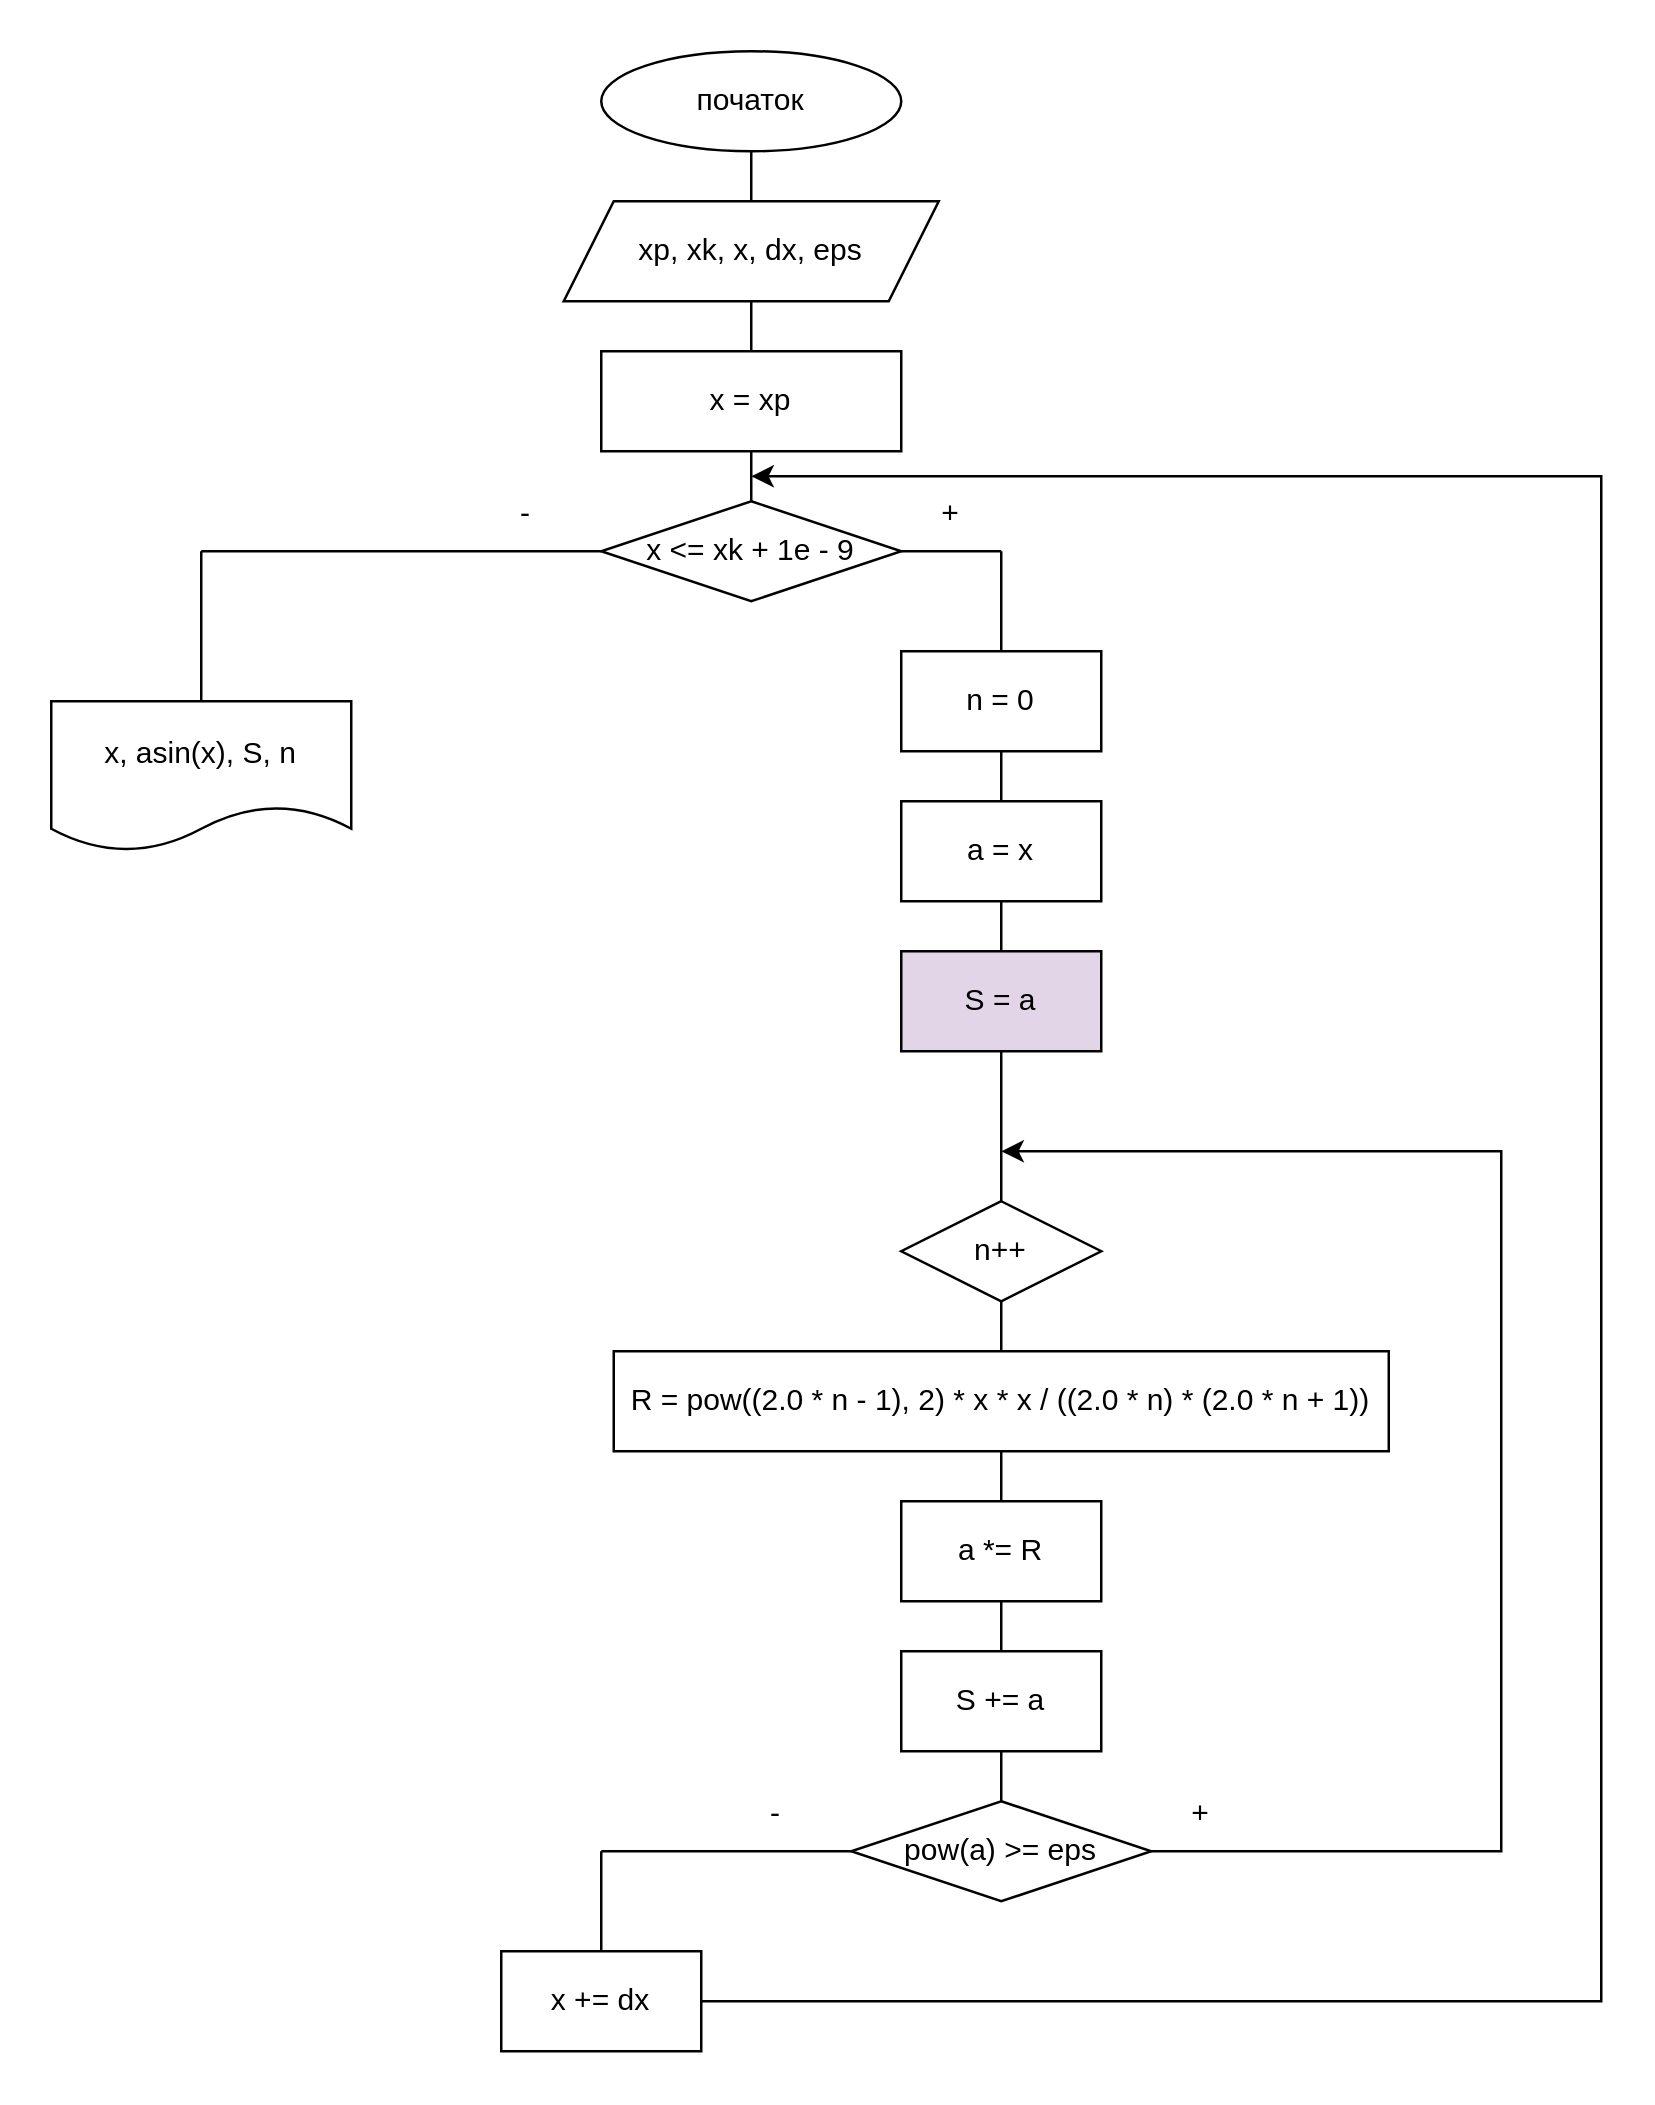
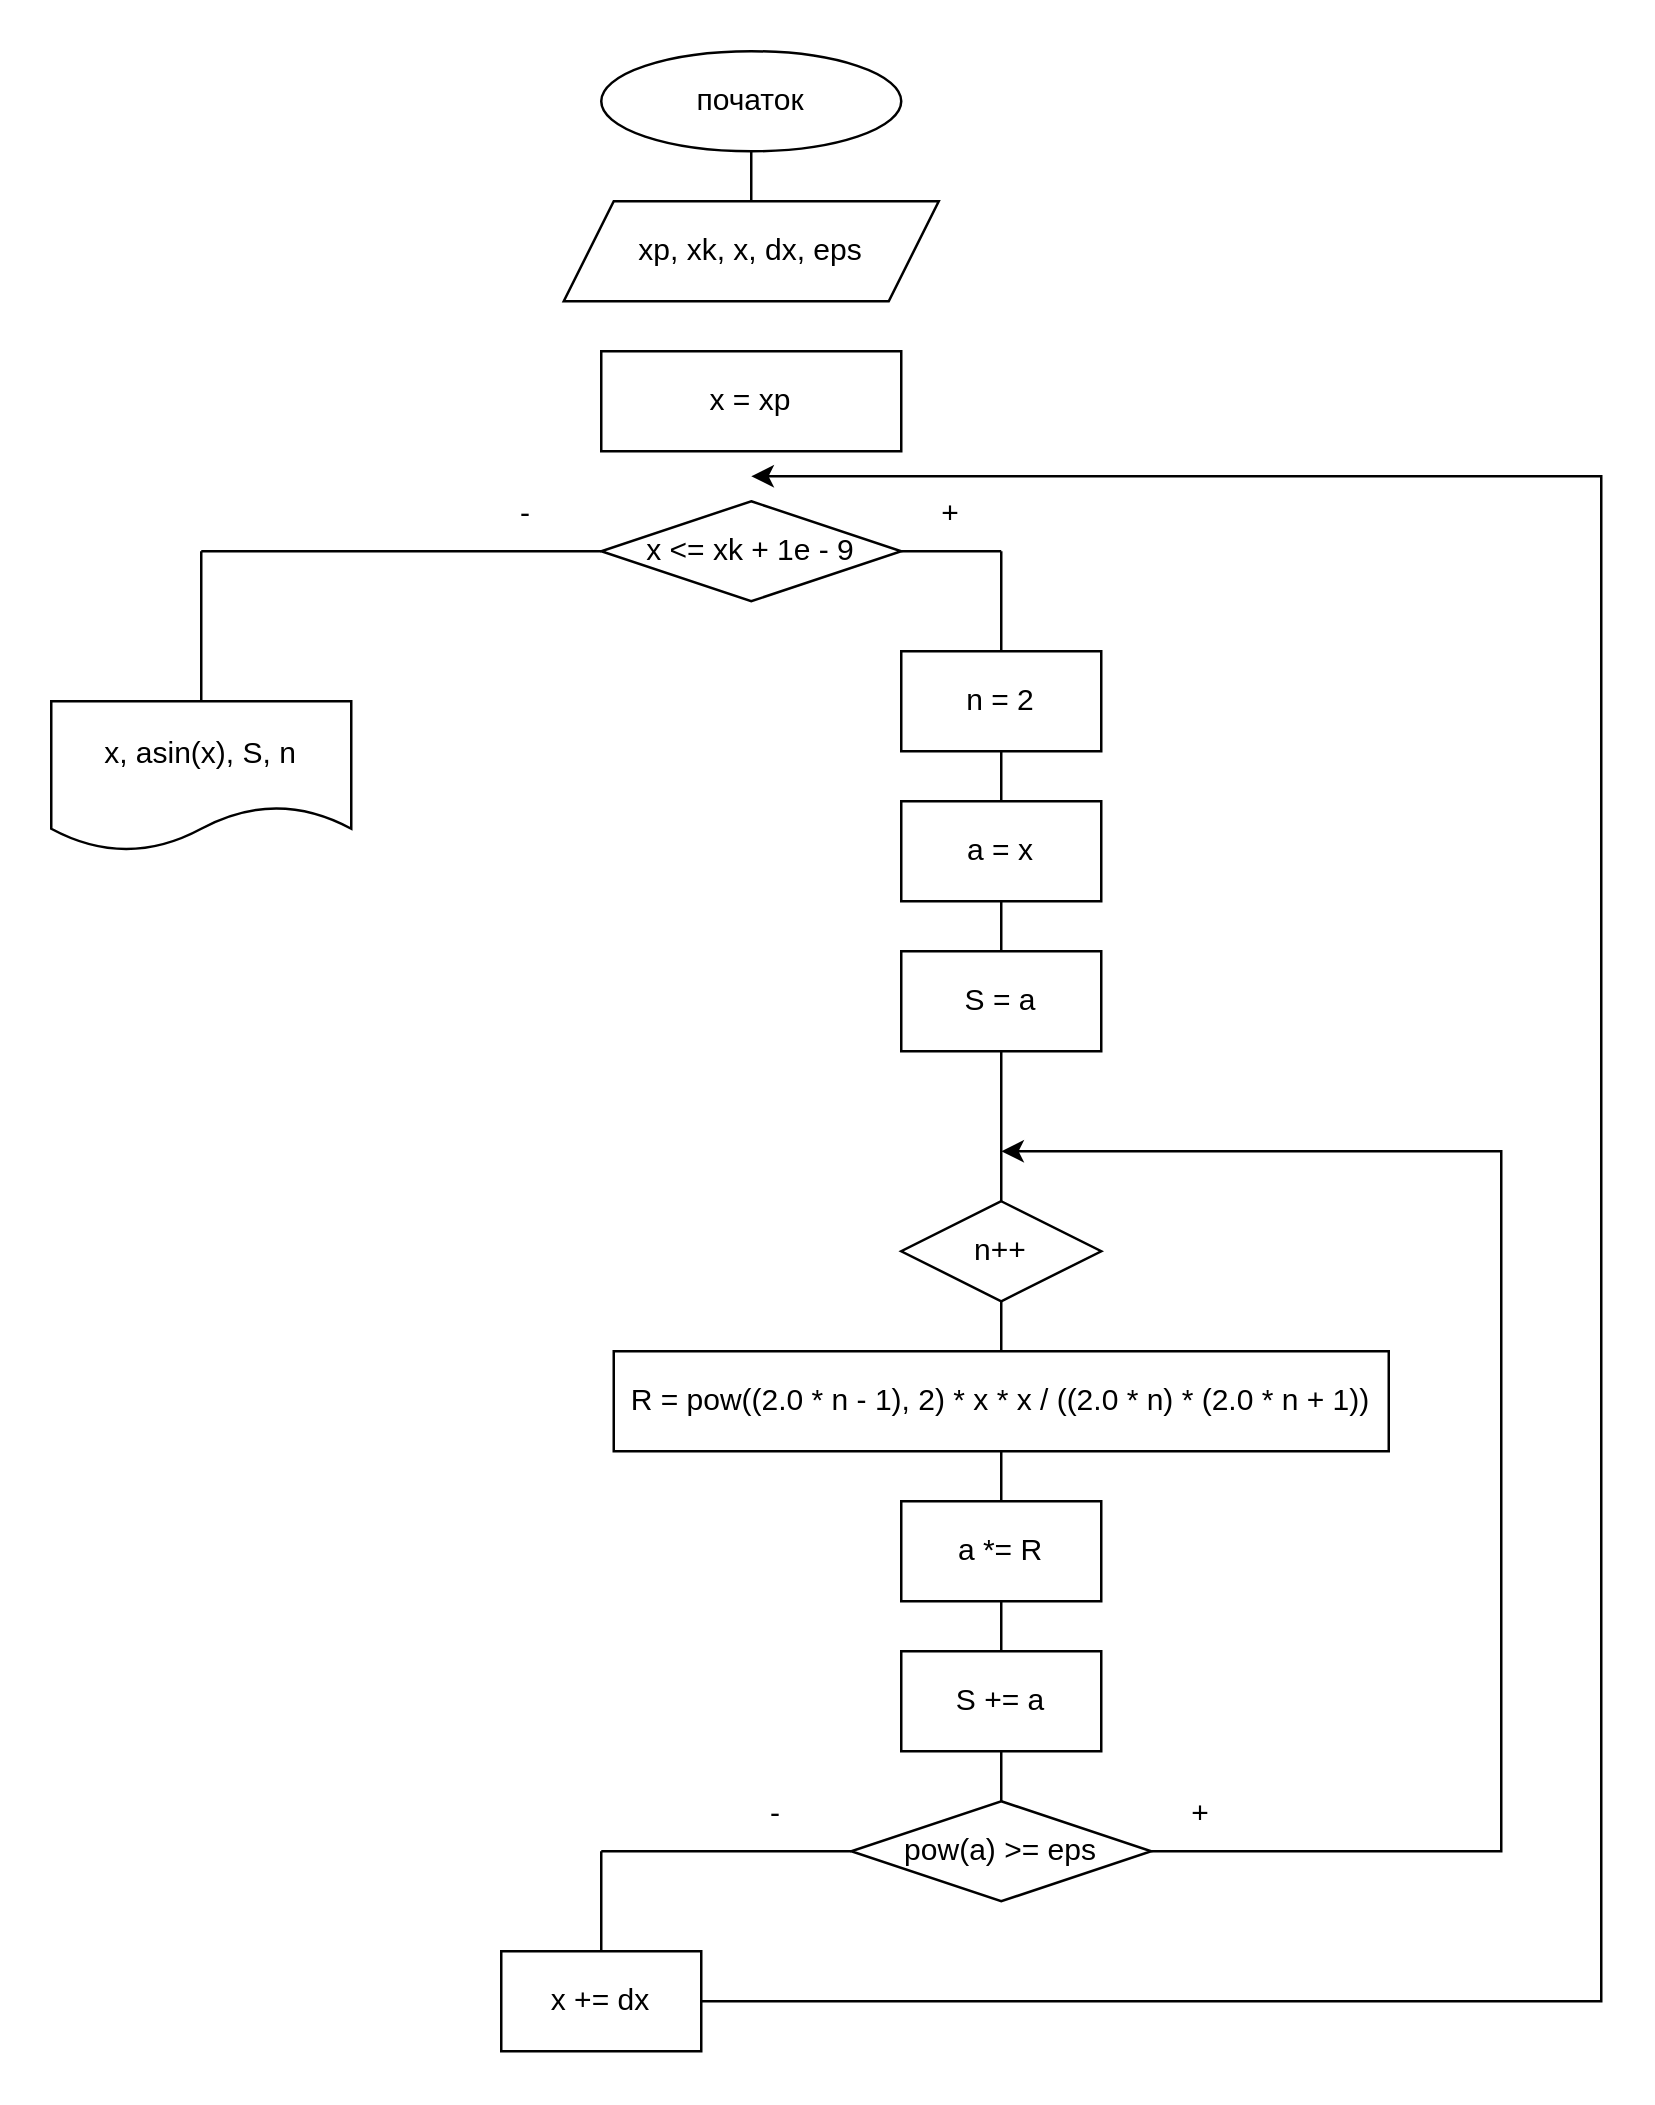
(751, 326) -> none
(751, 476) -> none
(1001, 701) -> (1001, 701)
(1001, 1001) -> (1001, 1001)
